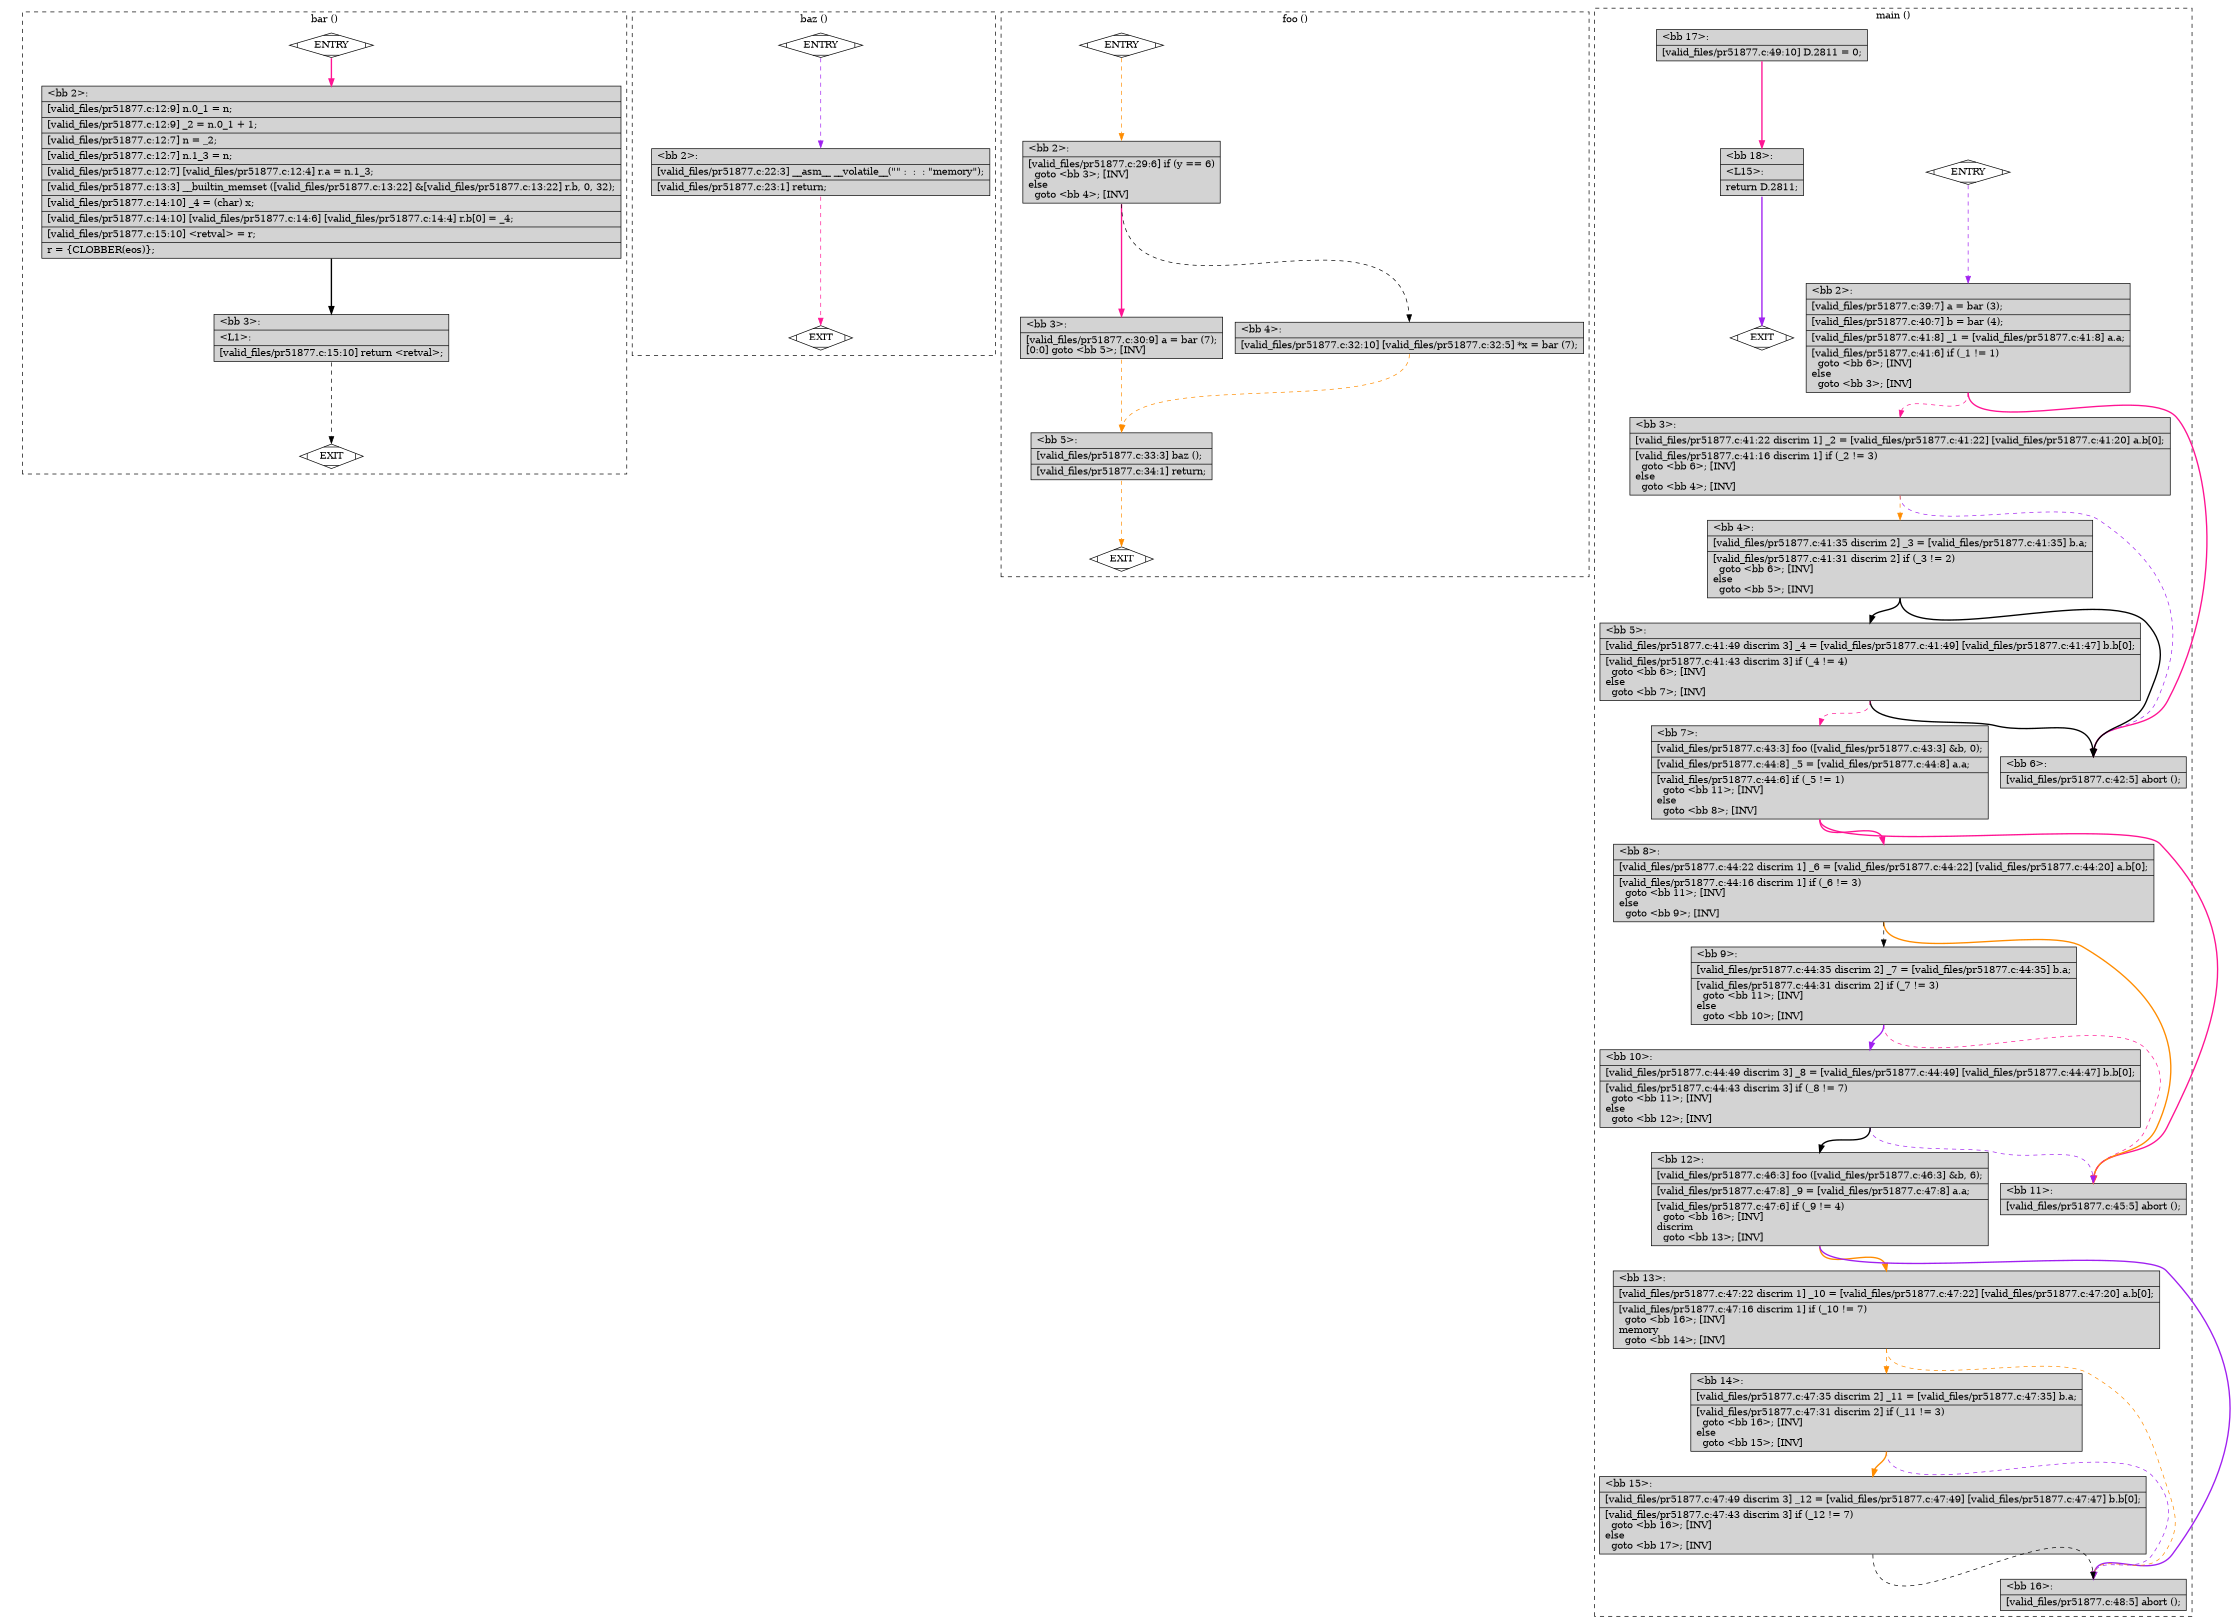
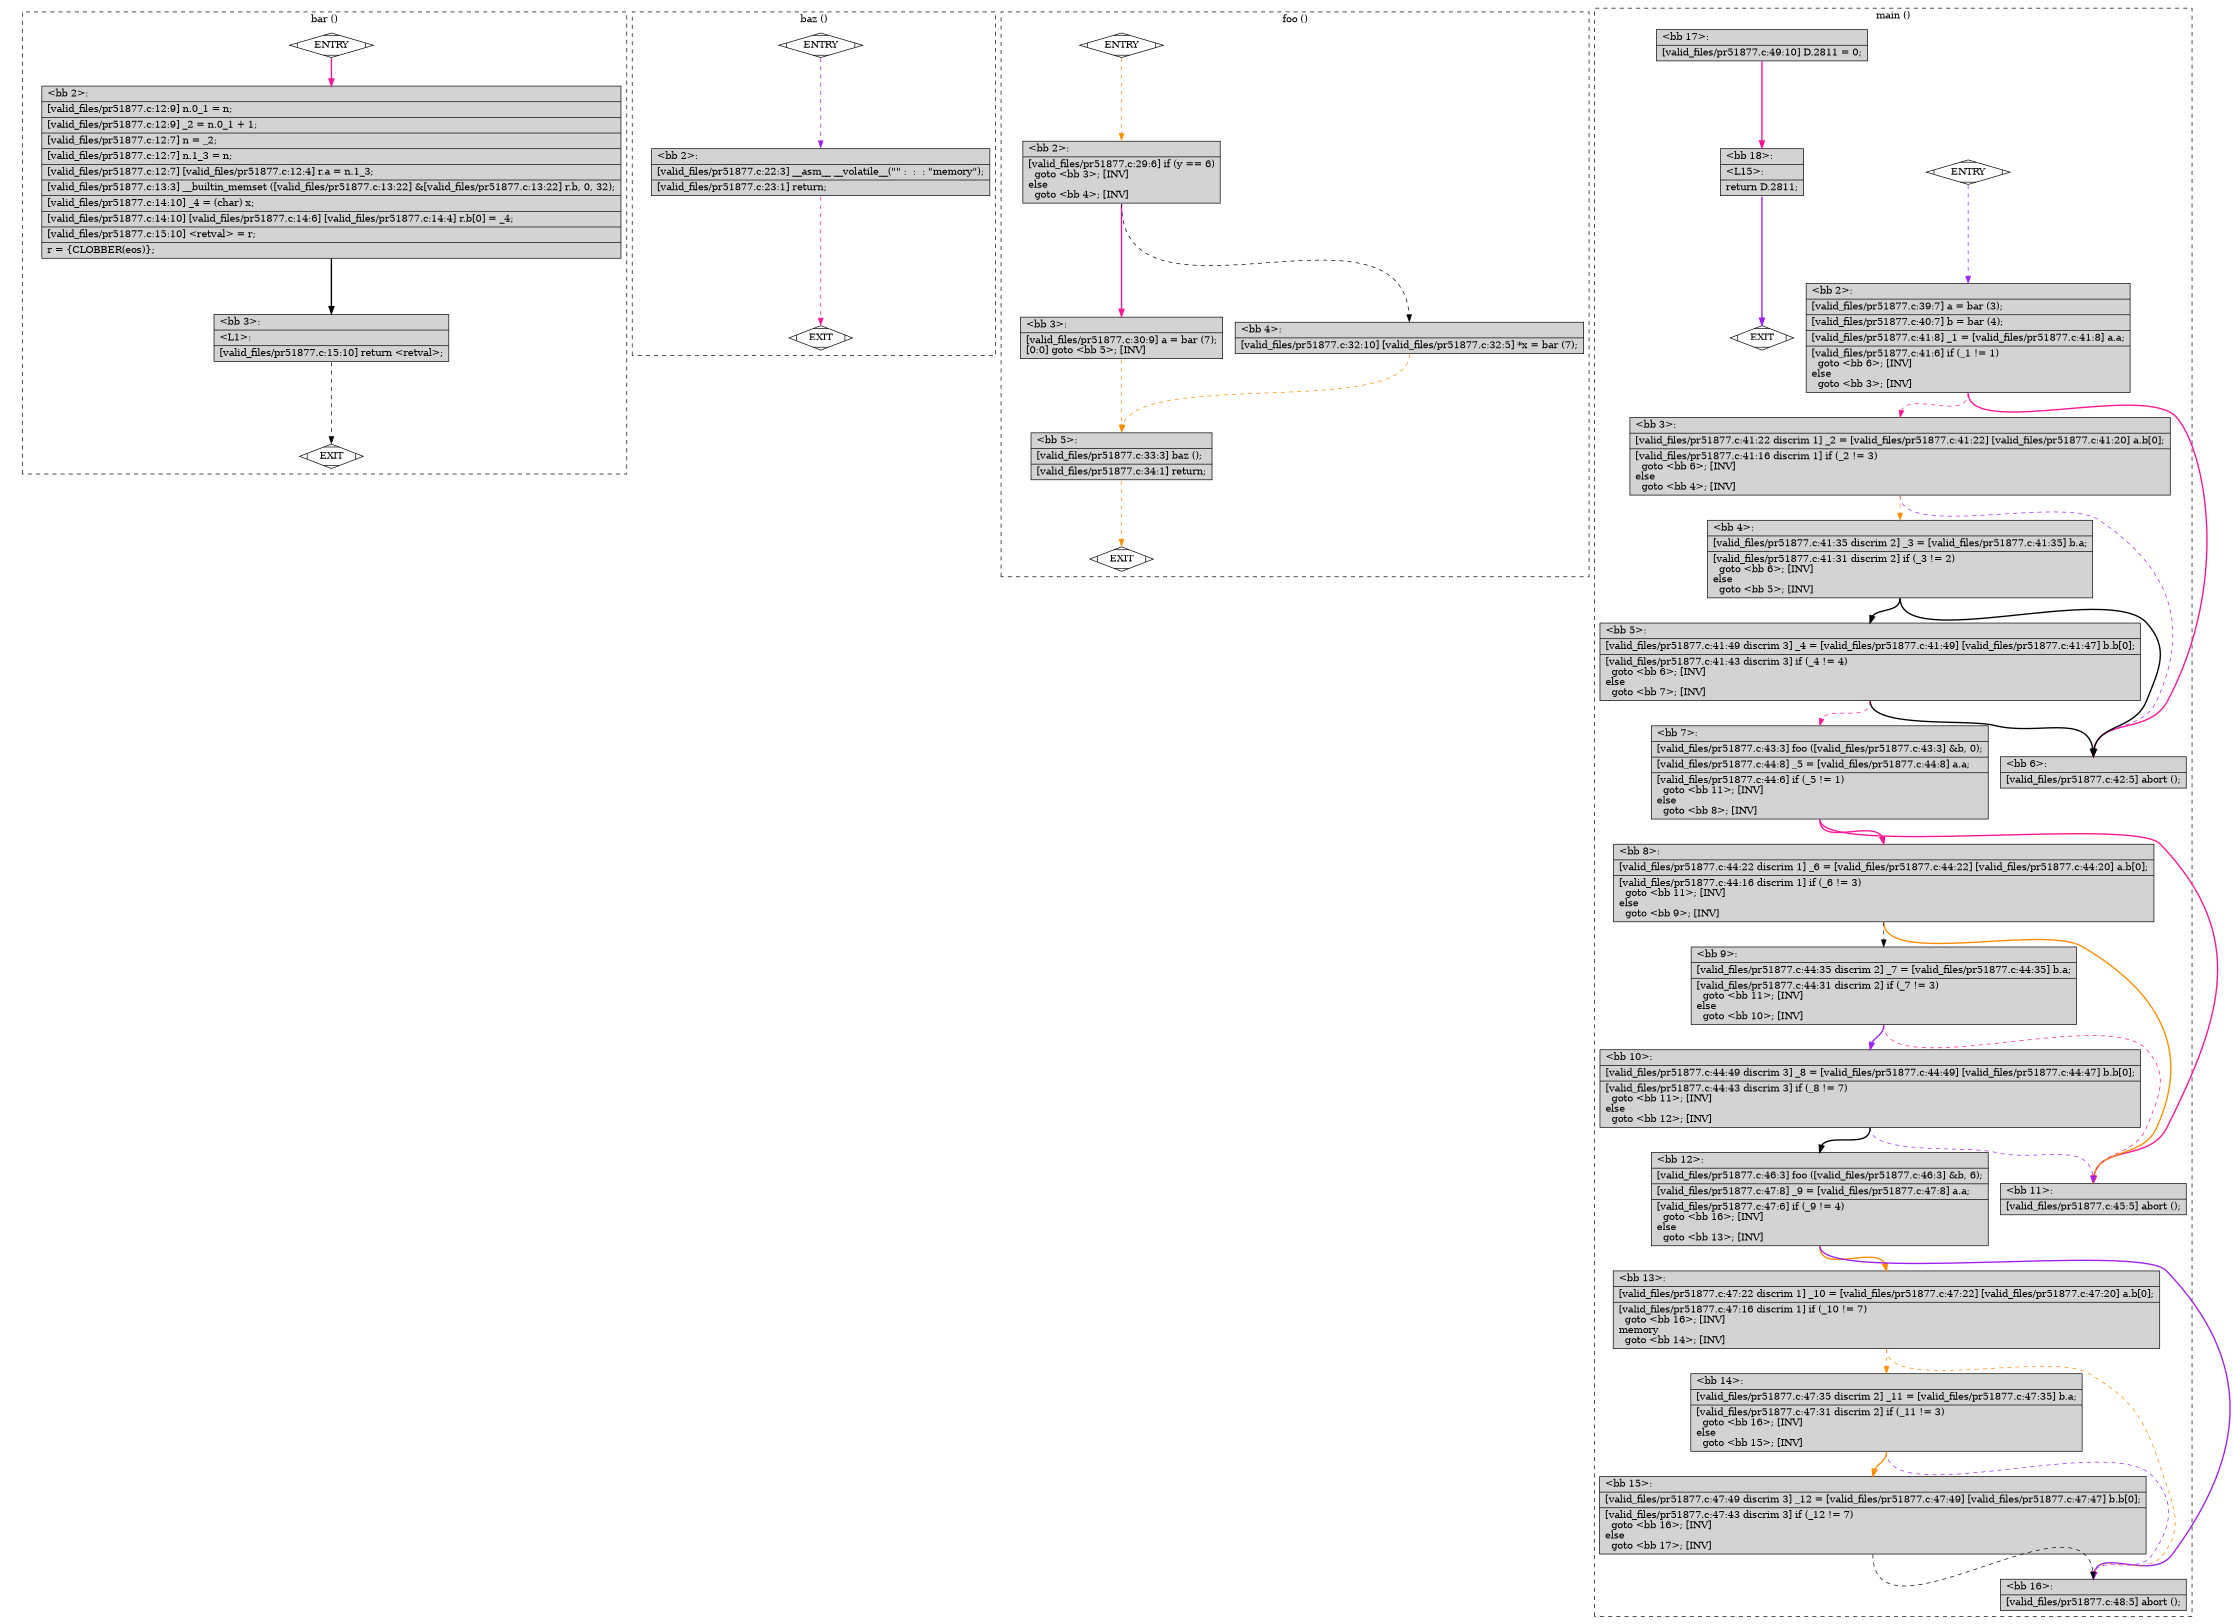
(1675, 1227) -> (1667, 1227)
